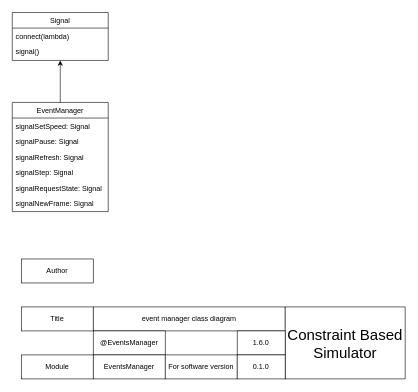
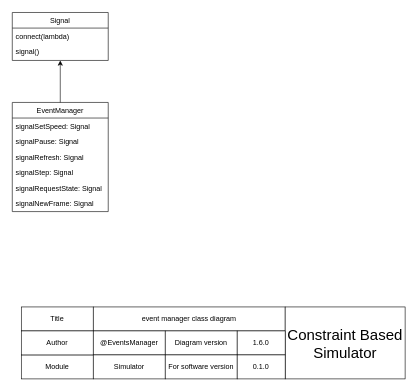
(57, 271) -> (57, 343)
none -> (201, 343)
(129, 367) -> (129, 367)
